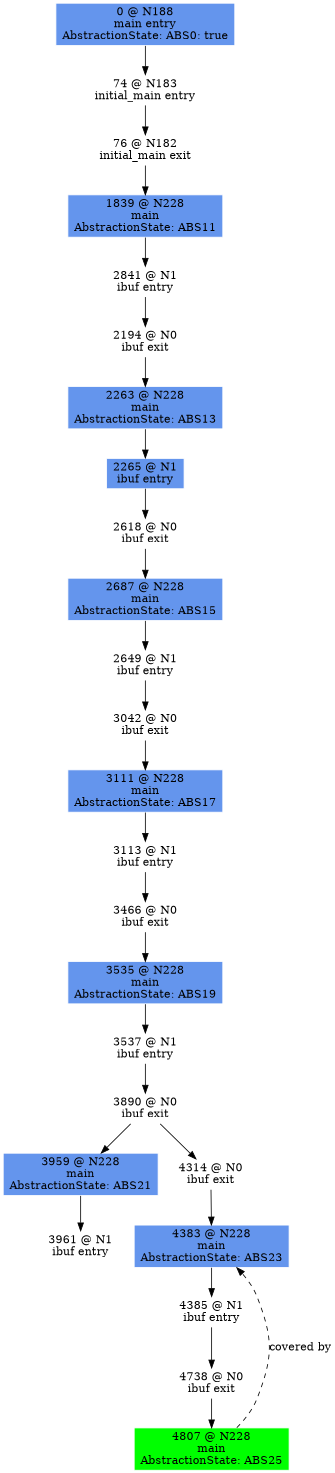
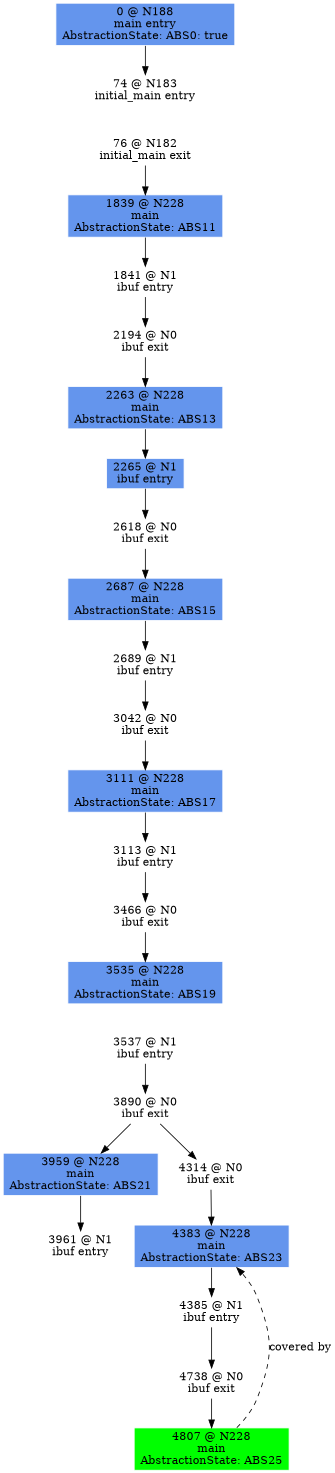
(145, 116) -> none
(145, 282) -> (145, 282)
(145, 665) -> (145, 665)
(145, 1015) -> none
